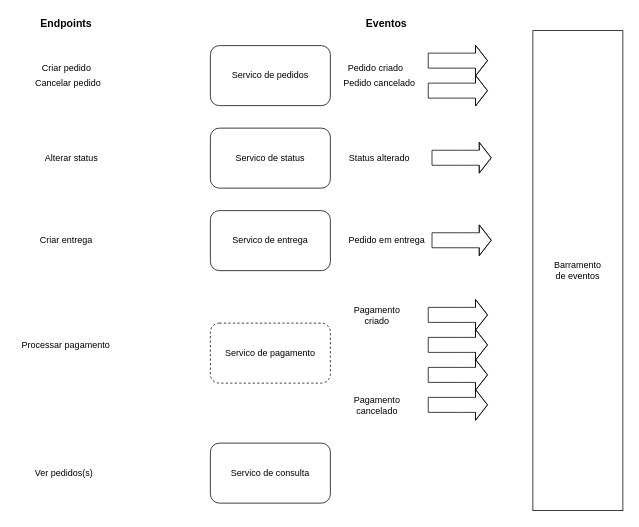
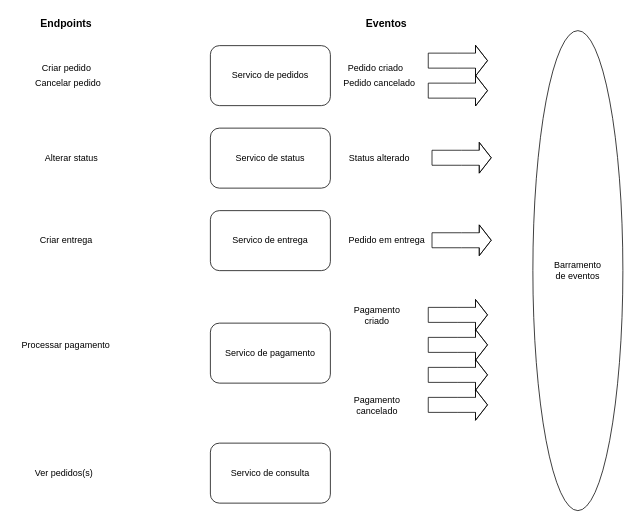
(578, 270) -> (578, 270)
(270, 353) -> (270, 353)
